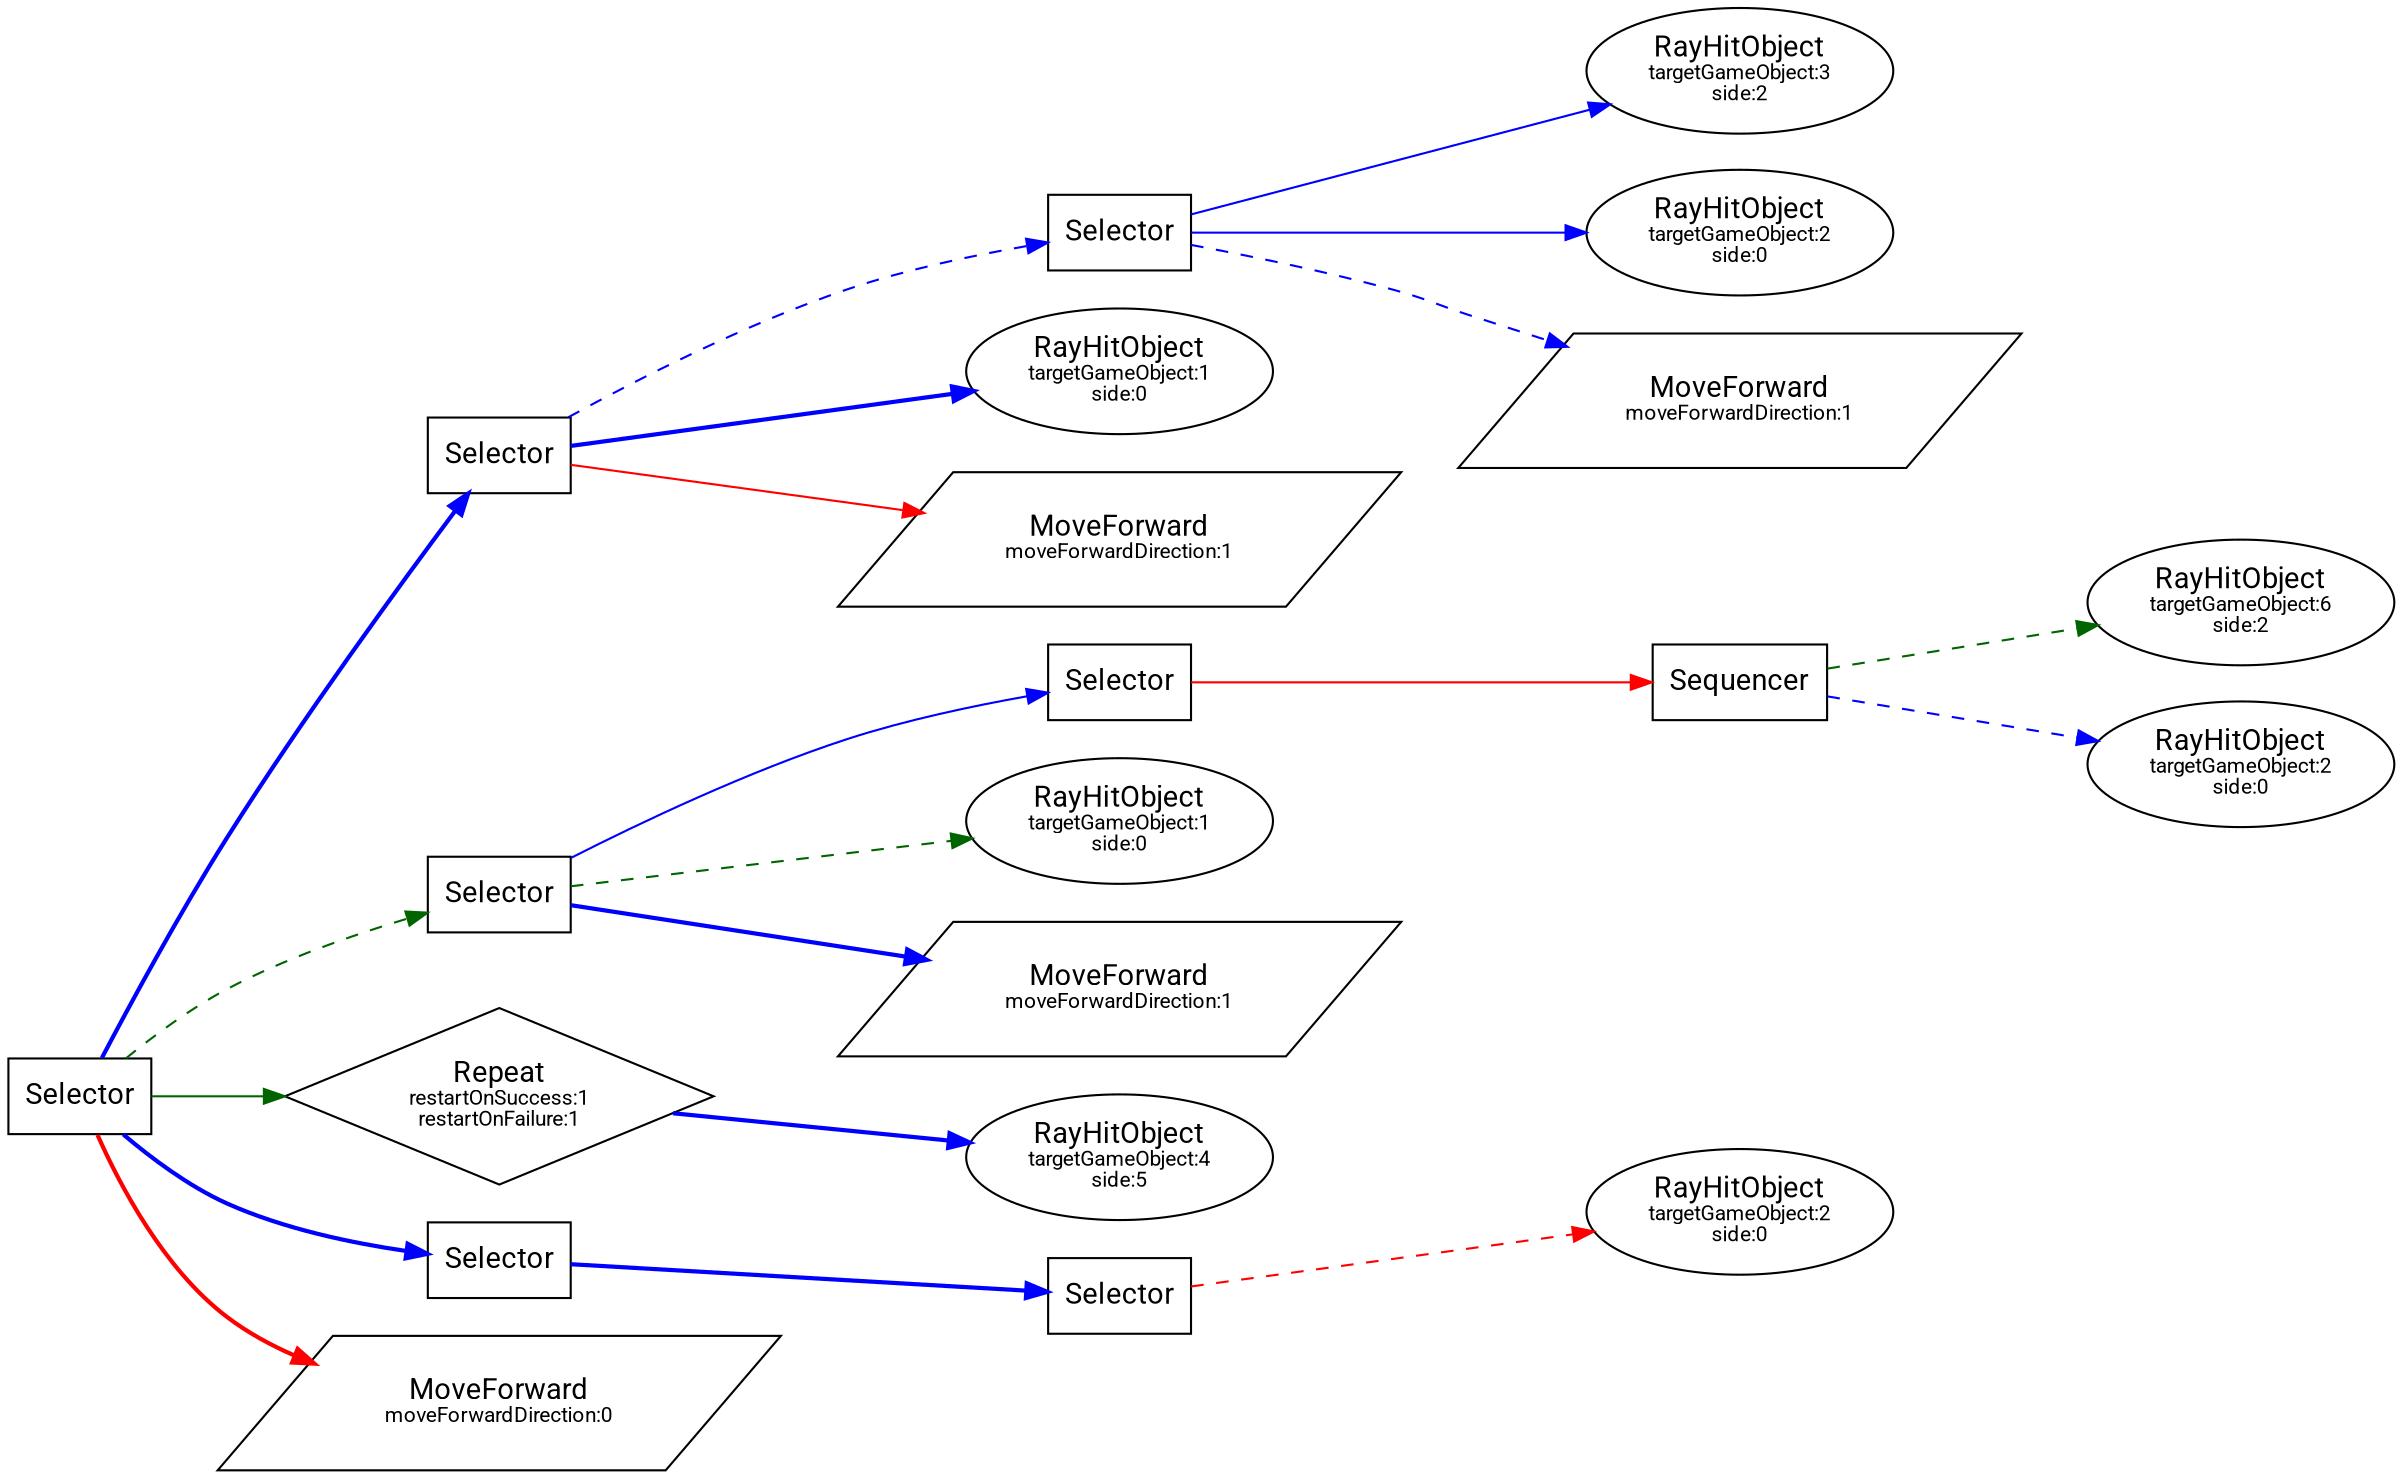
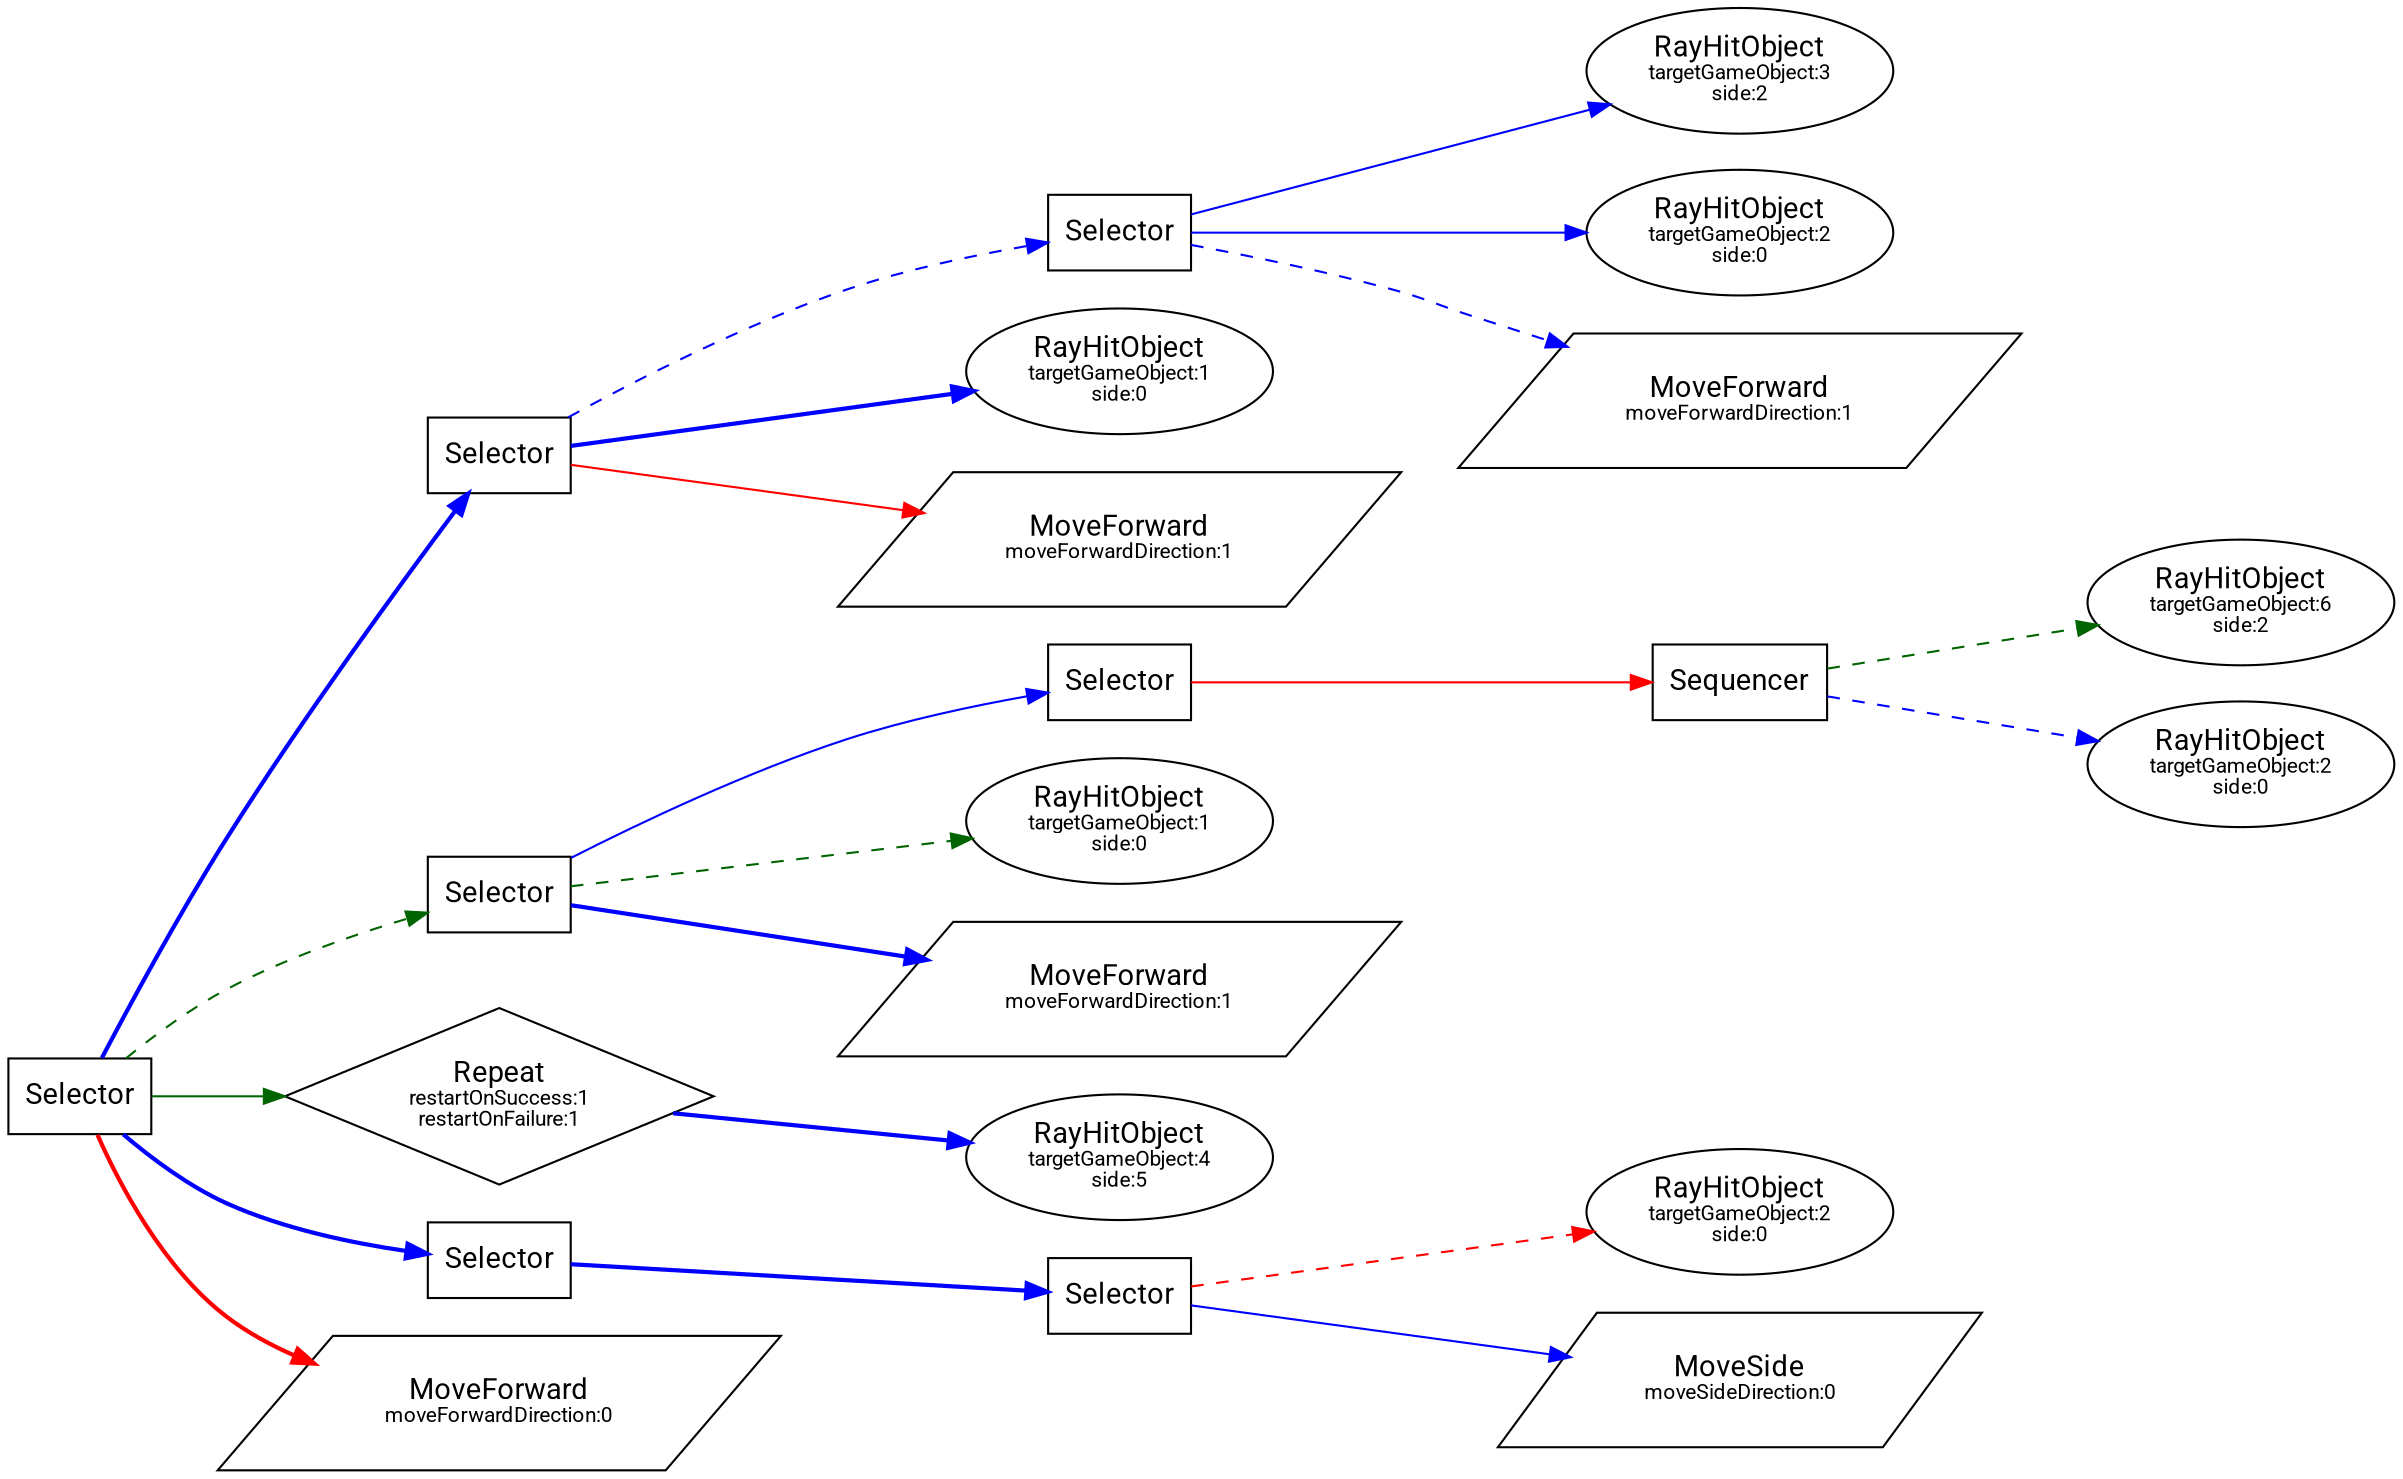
none -> (1740, 1380)
